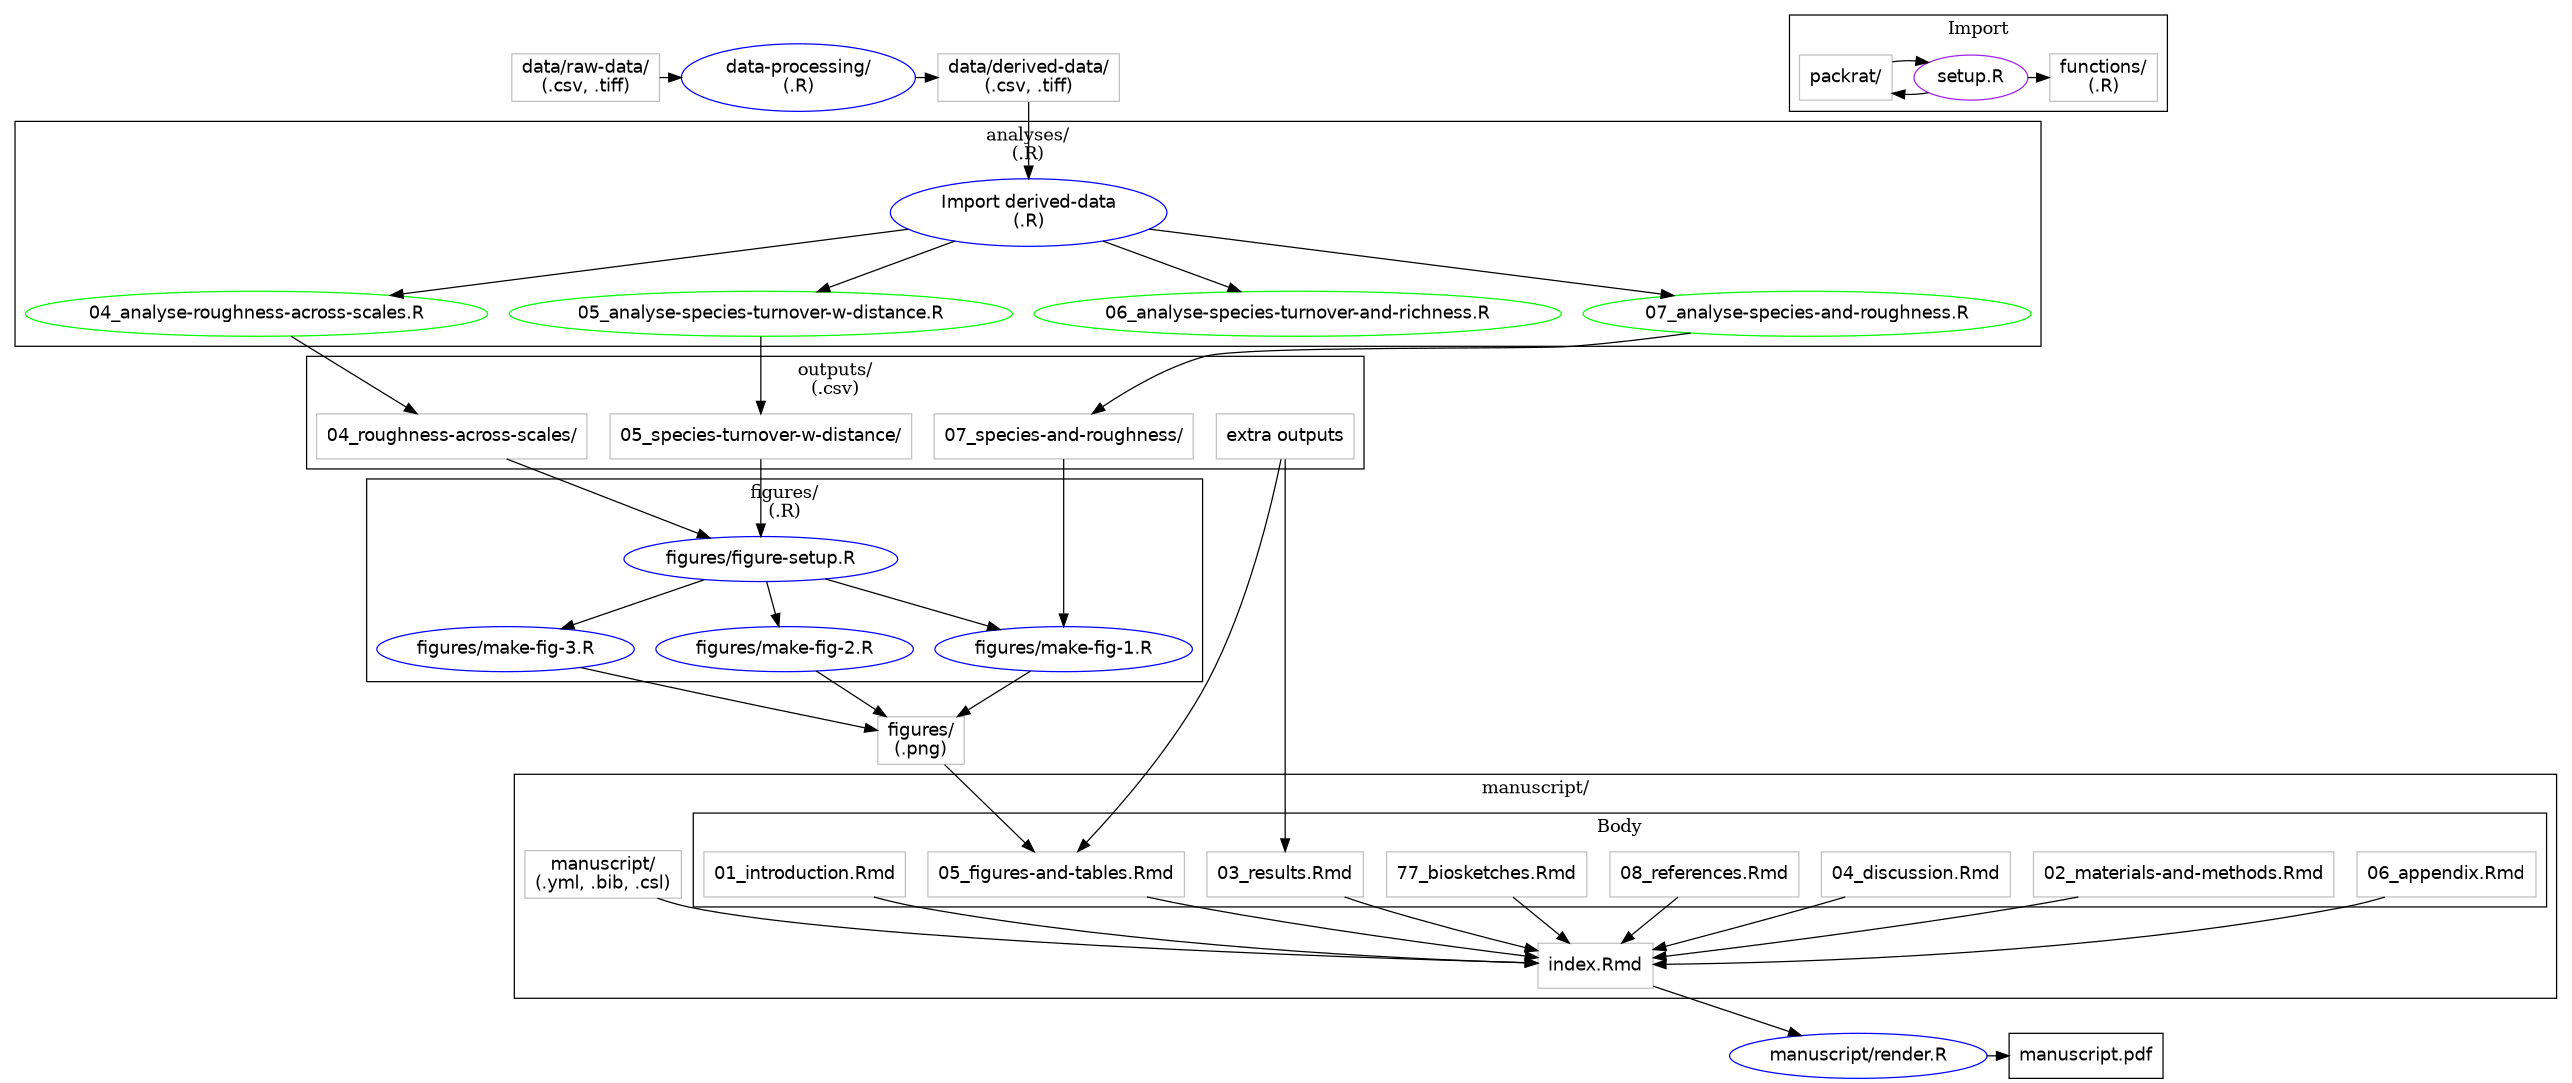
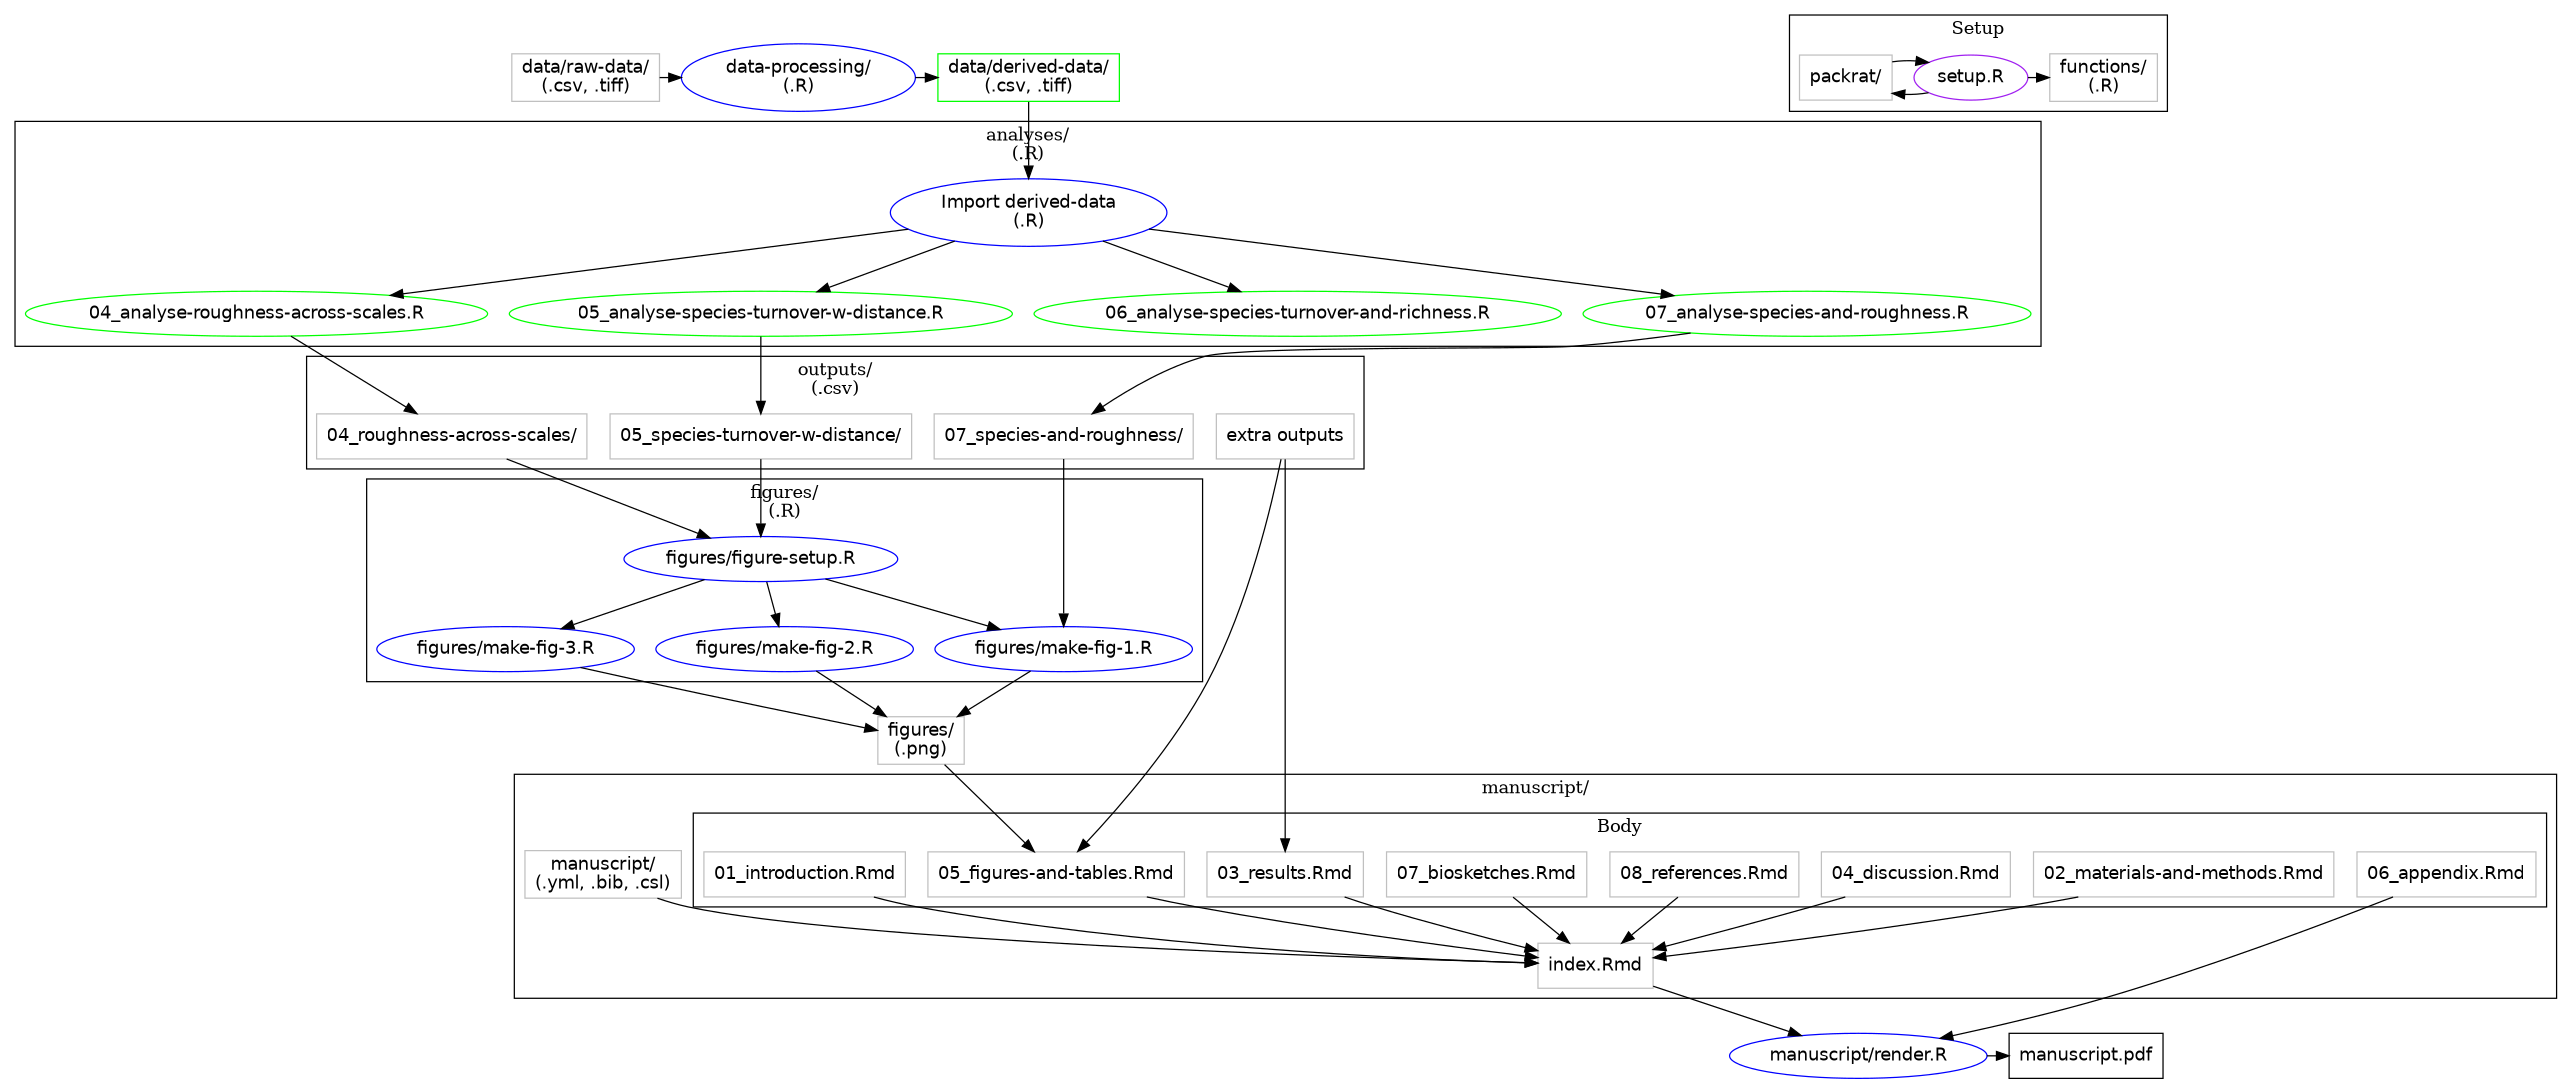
(1978, 29) -> (1978, 29)
(1029, 78) -> (1029, 78)
(1487, 874) -> (1487, 874)
(2027, 948) -> (2176, 976)
